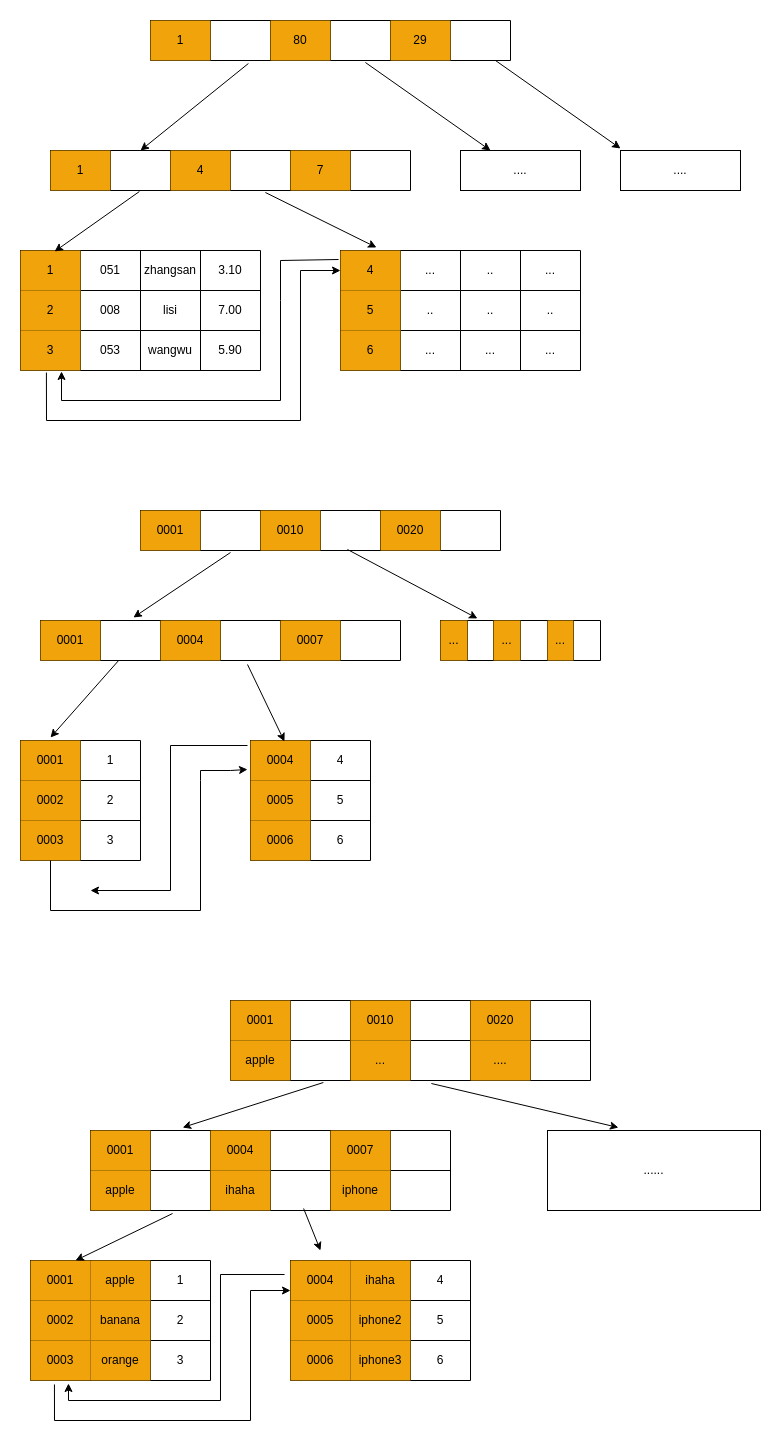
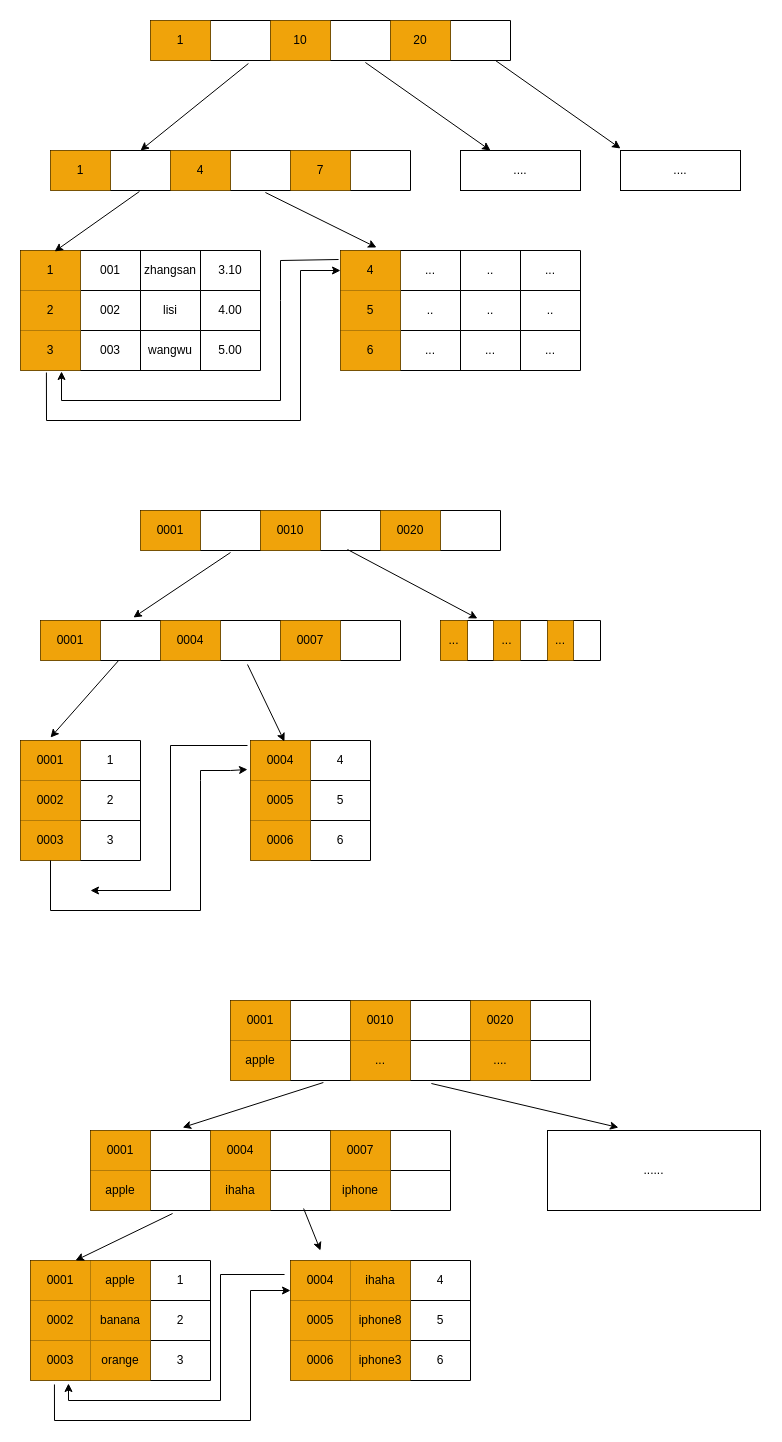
(301, 41) -> (301, 41)
(421, 41) -> (421, 41)
(111, 271) -> (111, 271)
(111, 311) -> (111, 311)
(231, 311) -> (231, 311)
(111, 351) -> (111, 351)
(231, 351) -> (231, 351)
(381, 1321) -> (381, 1321)
